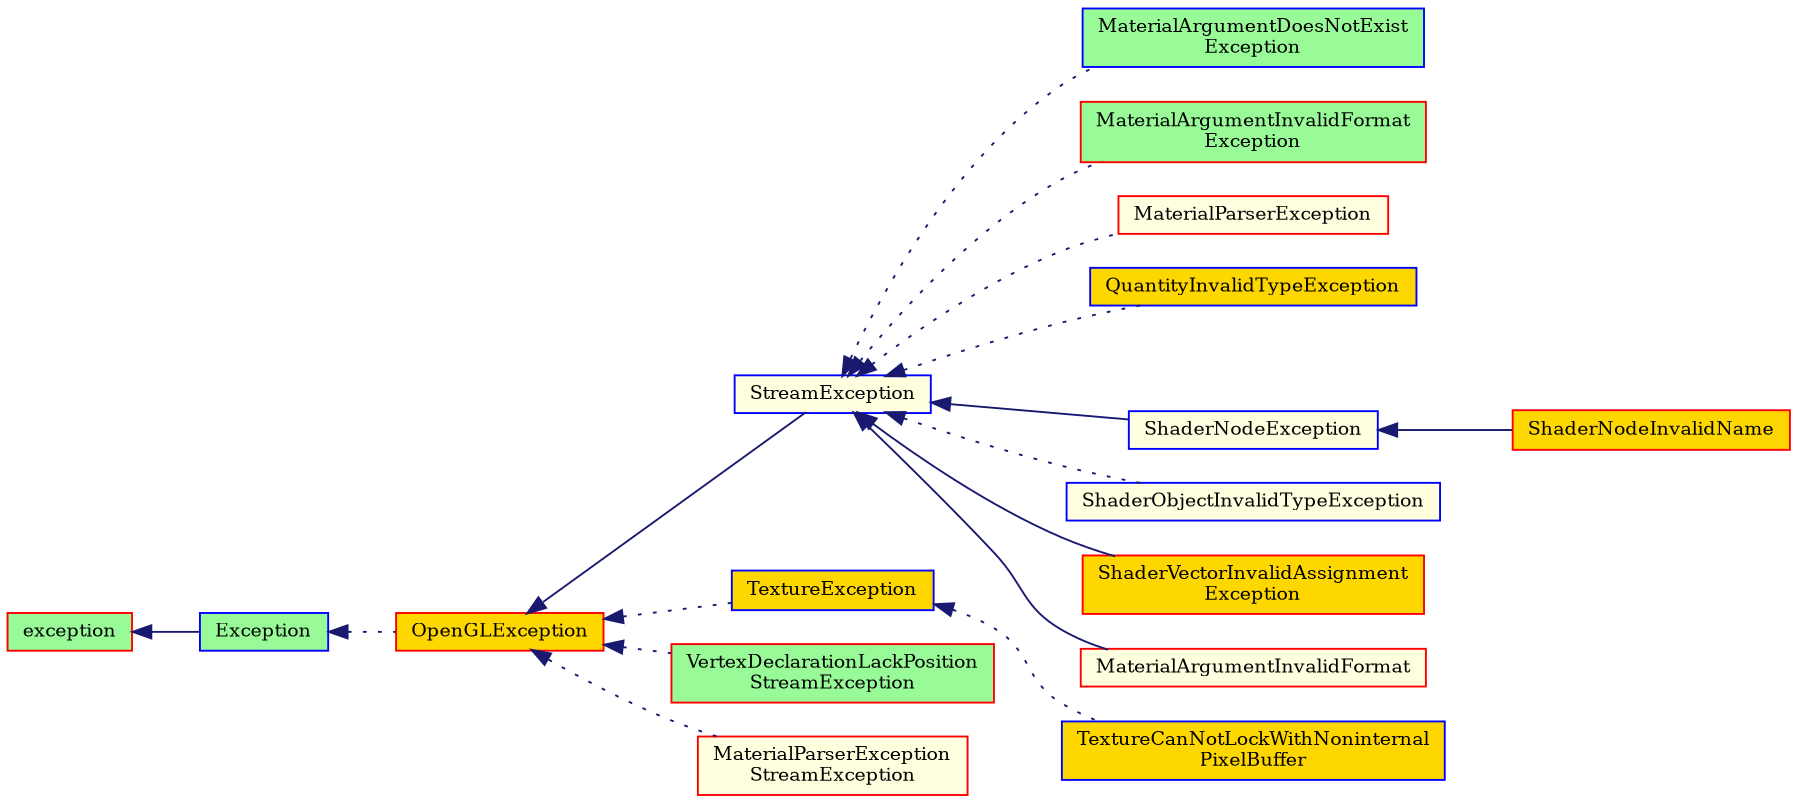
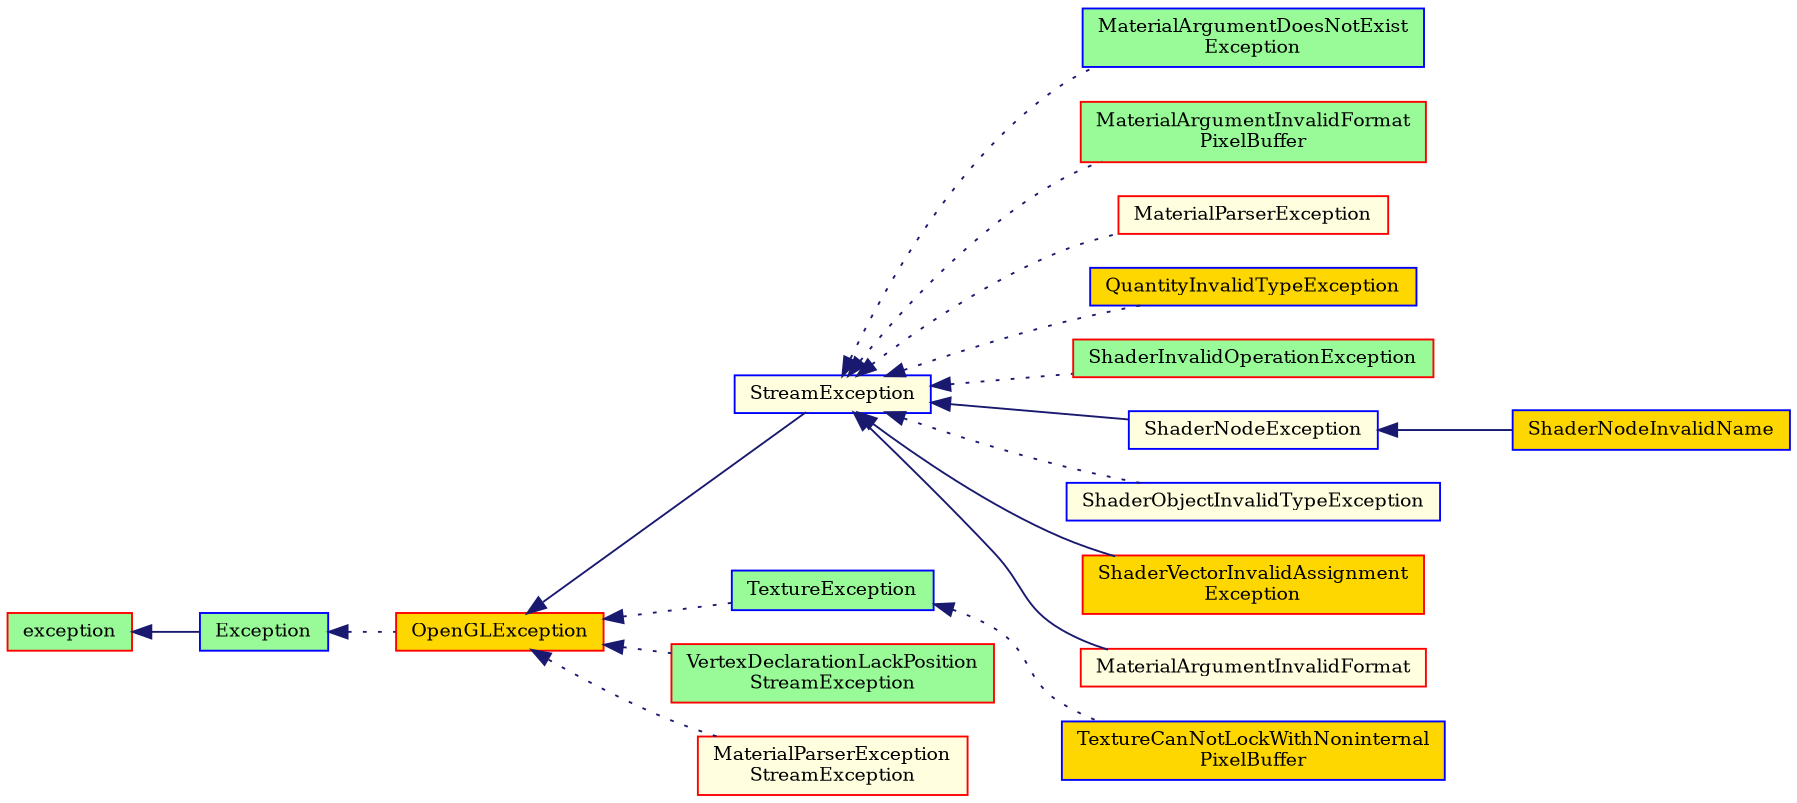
(1253, 132) -> (1253, 132)
none -> (1253, 358)
(1651, 430) -> (1651, 430)
(833, 590) -> (833, 590)
